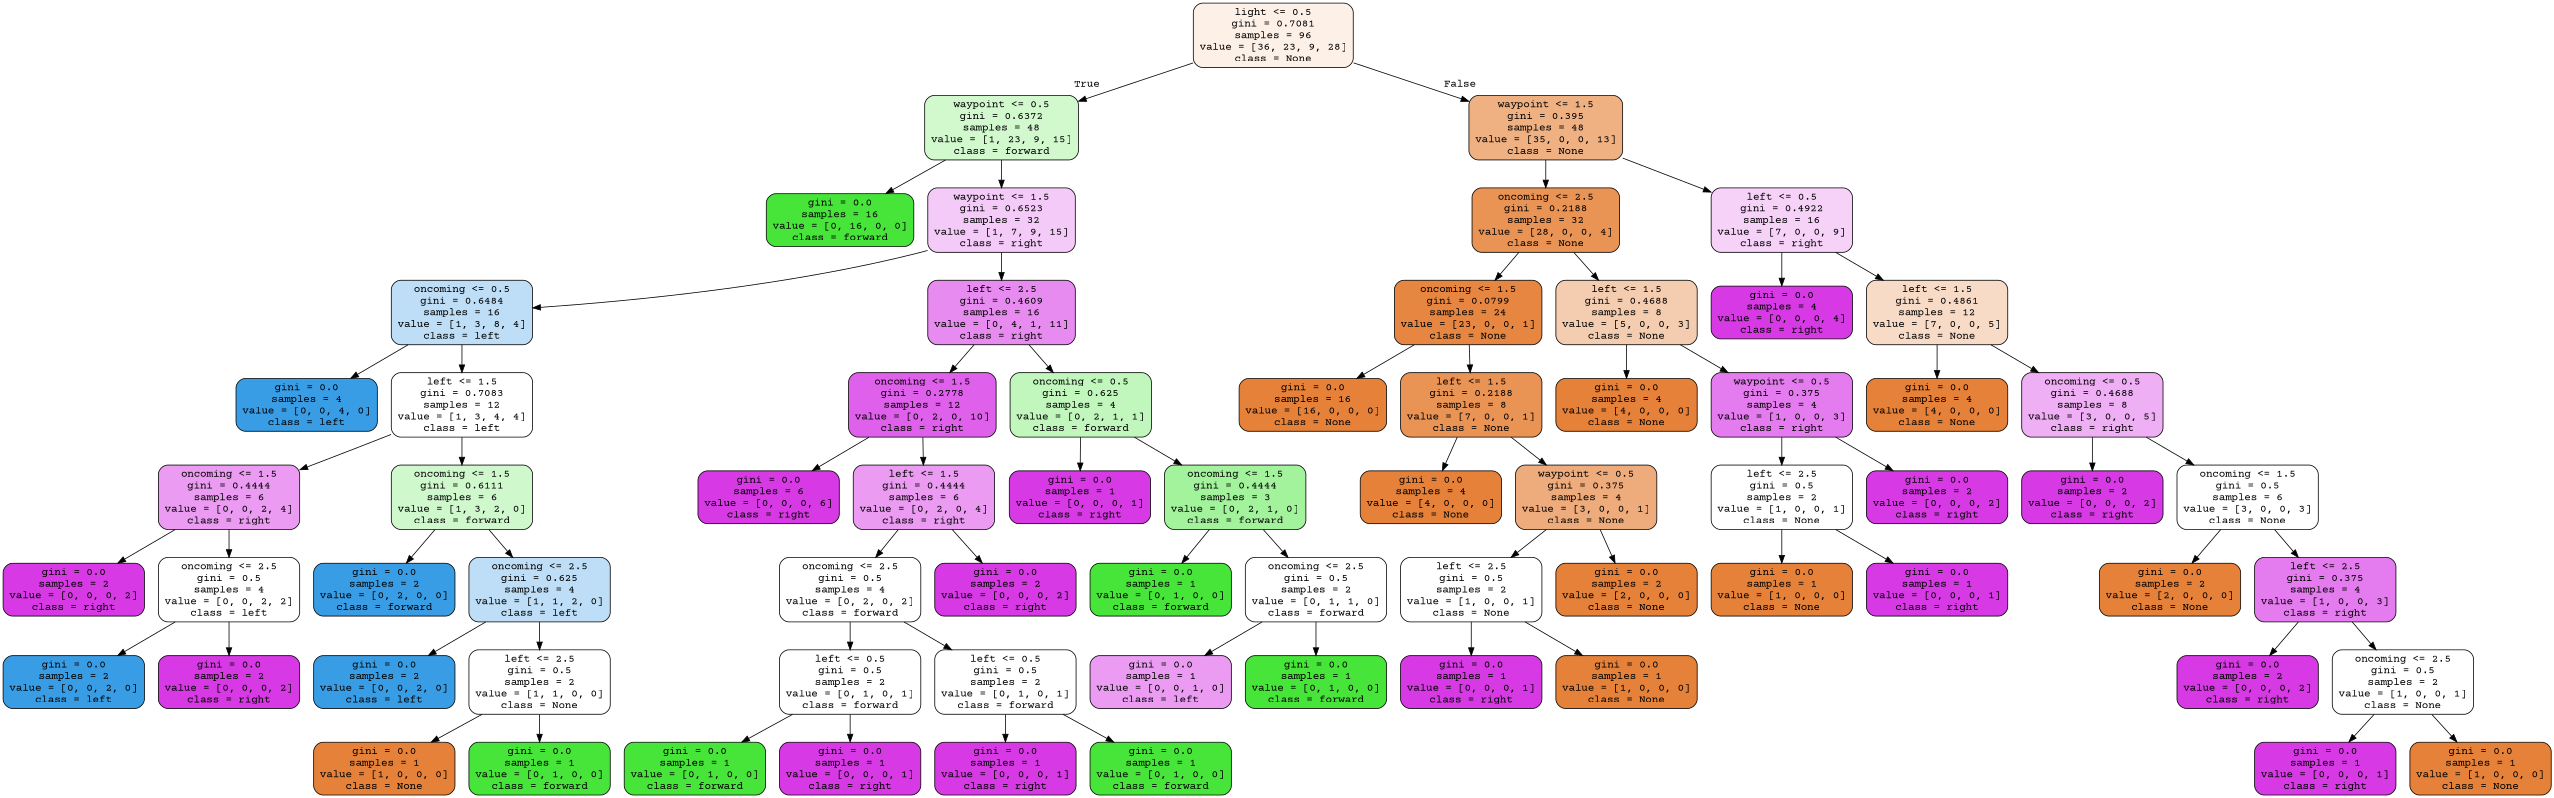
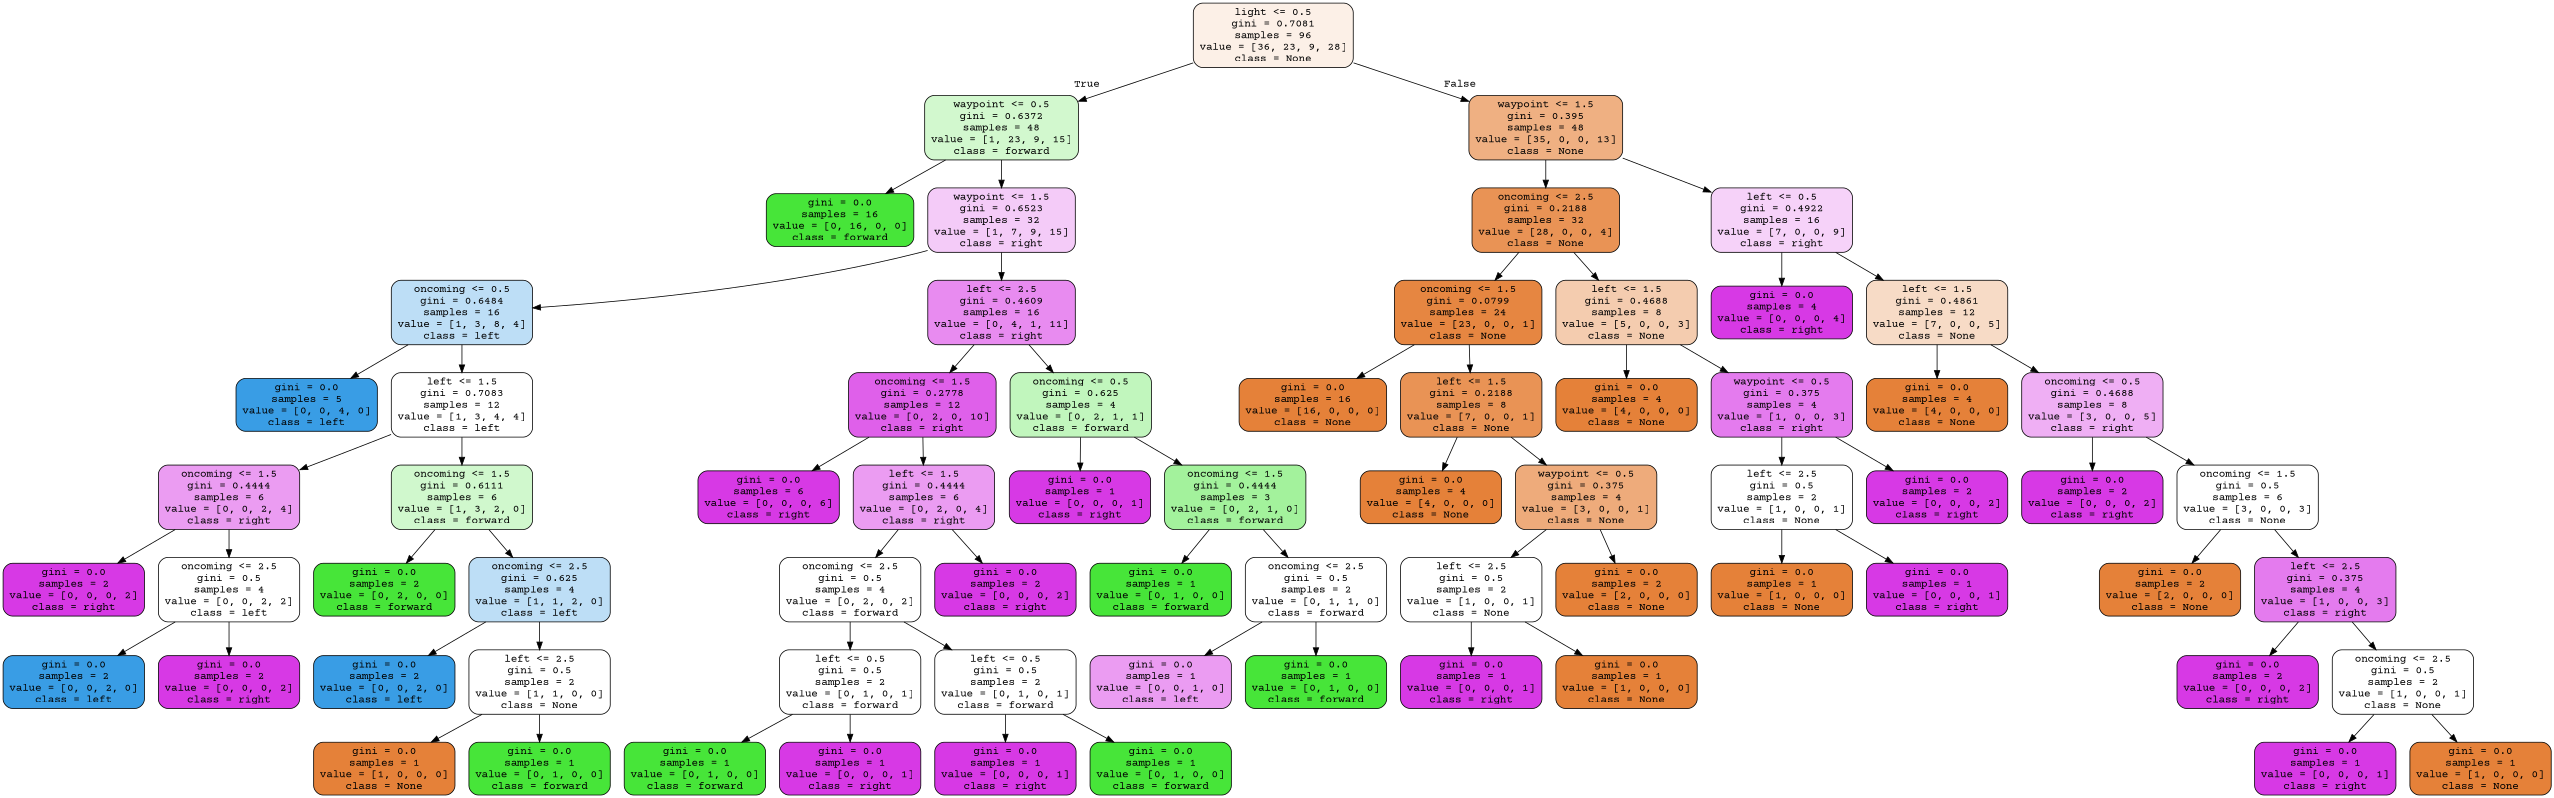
(307, 405) -> (307, 405)
(384, 590) -> (384, 590)
